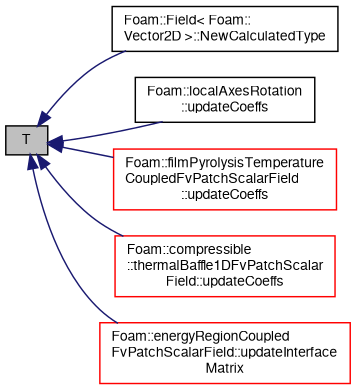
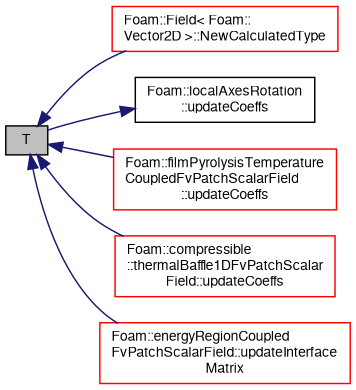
(225, 29) -> (225, 29)
(113, 132) -> (84, 120)
